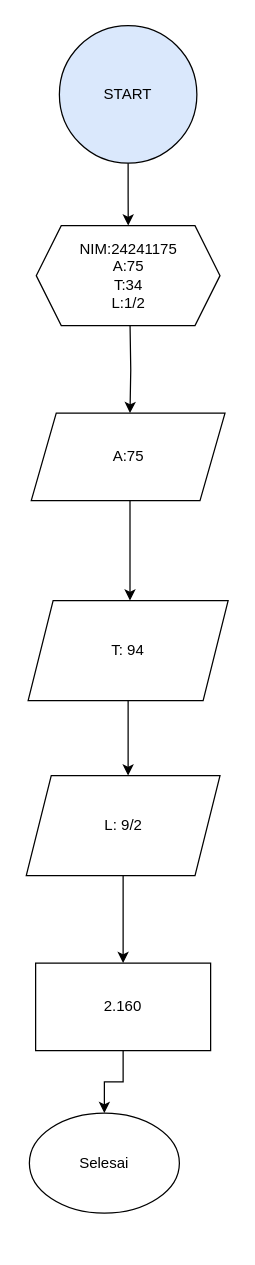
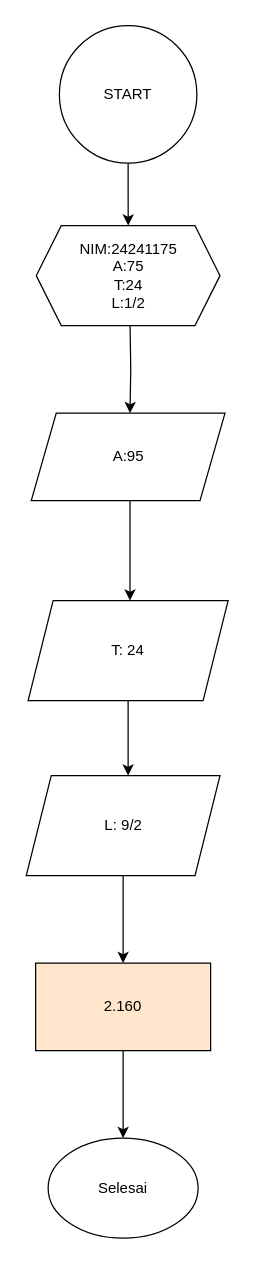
(128, 94) -> (128, 94)
(129, 276) -> (129, 276)
(129, 457) -> (129, 457)
(128, 651) -> (128, 651)
(123, 1007) -> (123, 1007)
(104, 1163) -> (123, 1188)
